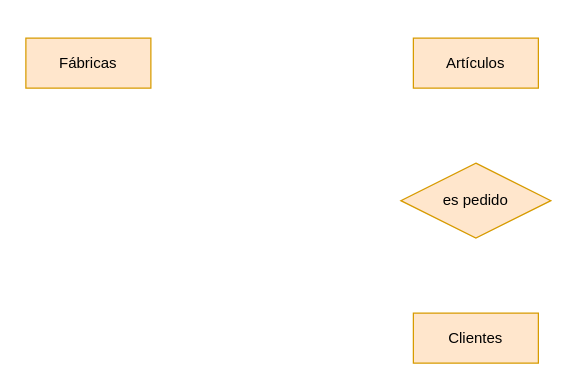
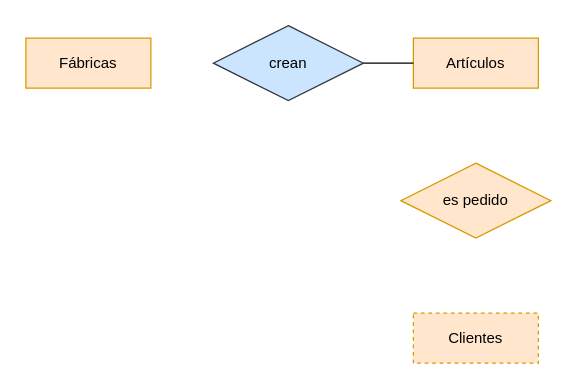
none -> (288, 63)
none -> (388, 63)
(476, 338) -> (476, 338)
